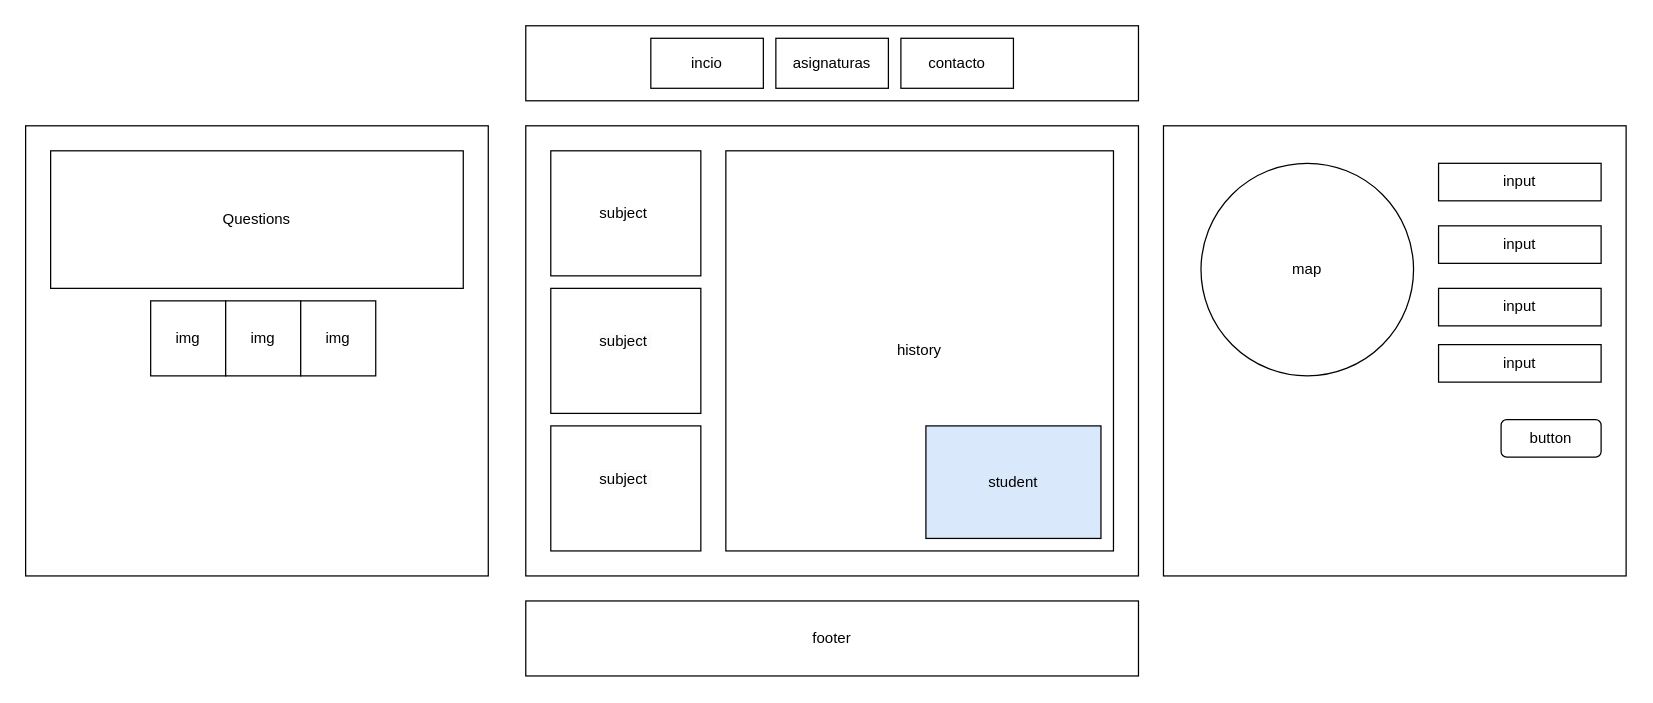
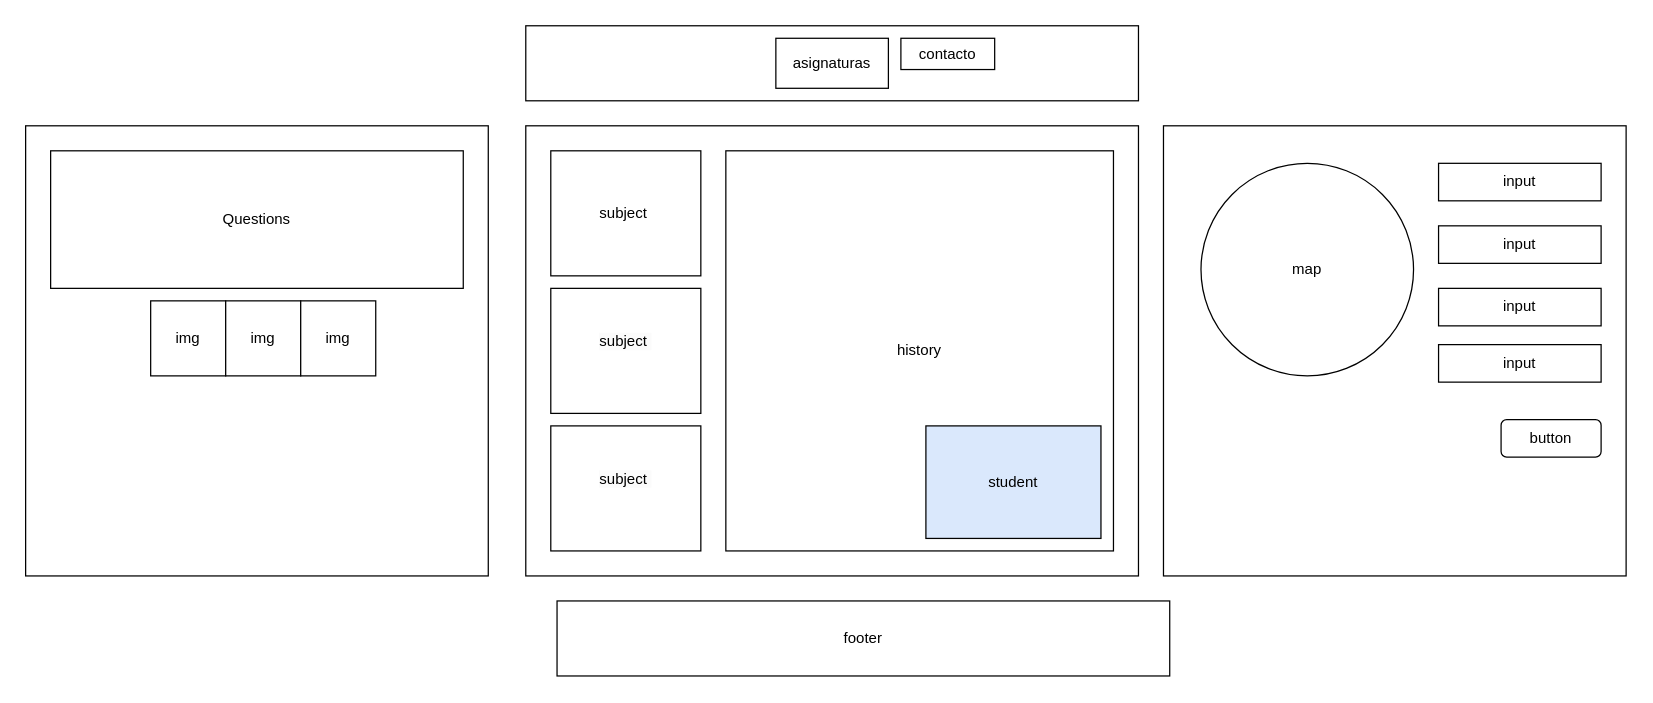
(707, 63) -> none
(957, 63) -> (948, 54)
(832, 638) -> (863, 638)
